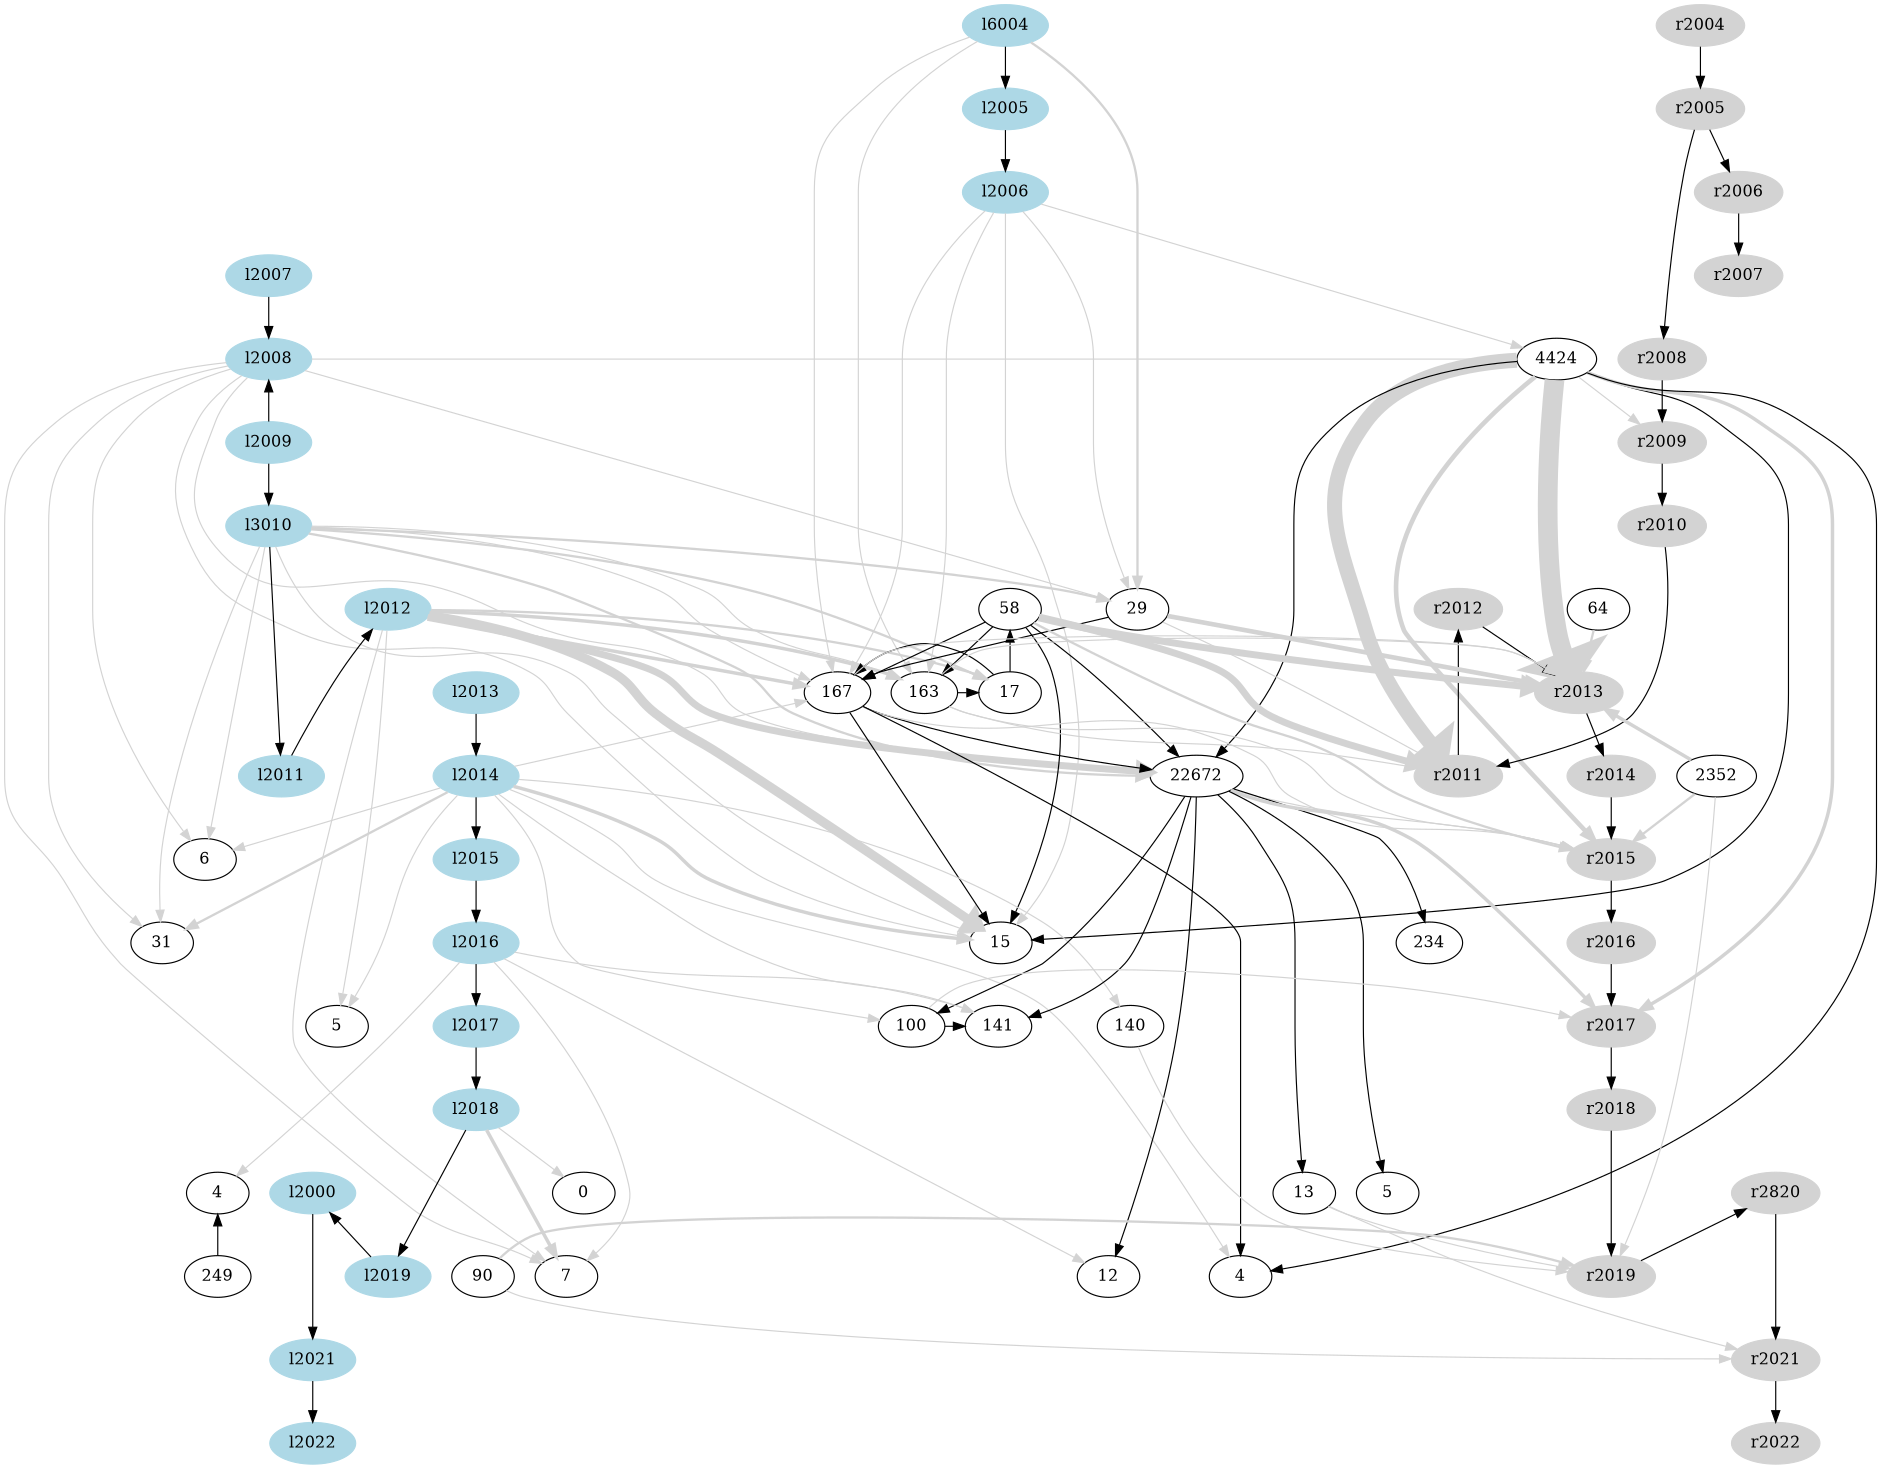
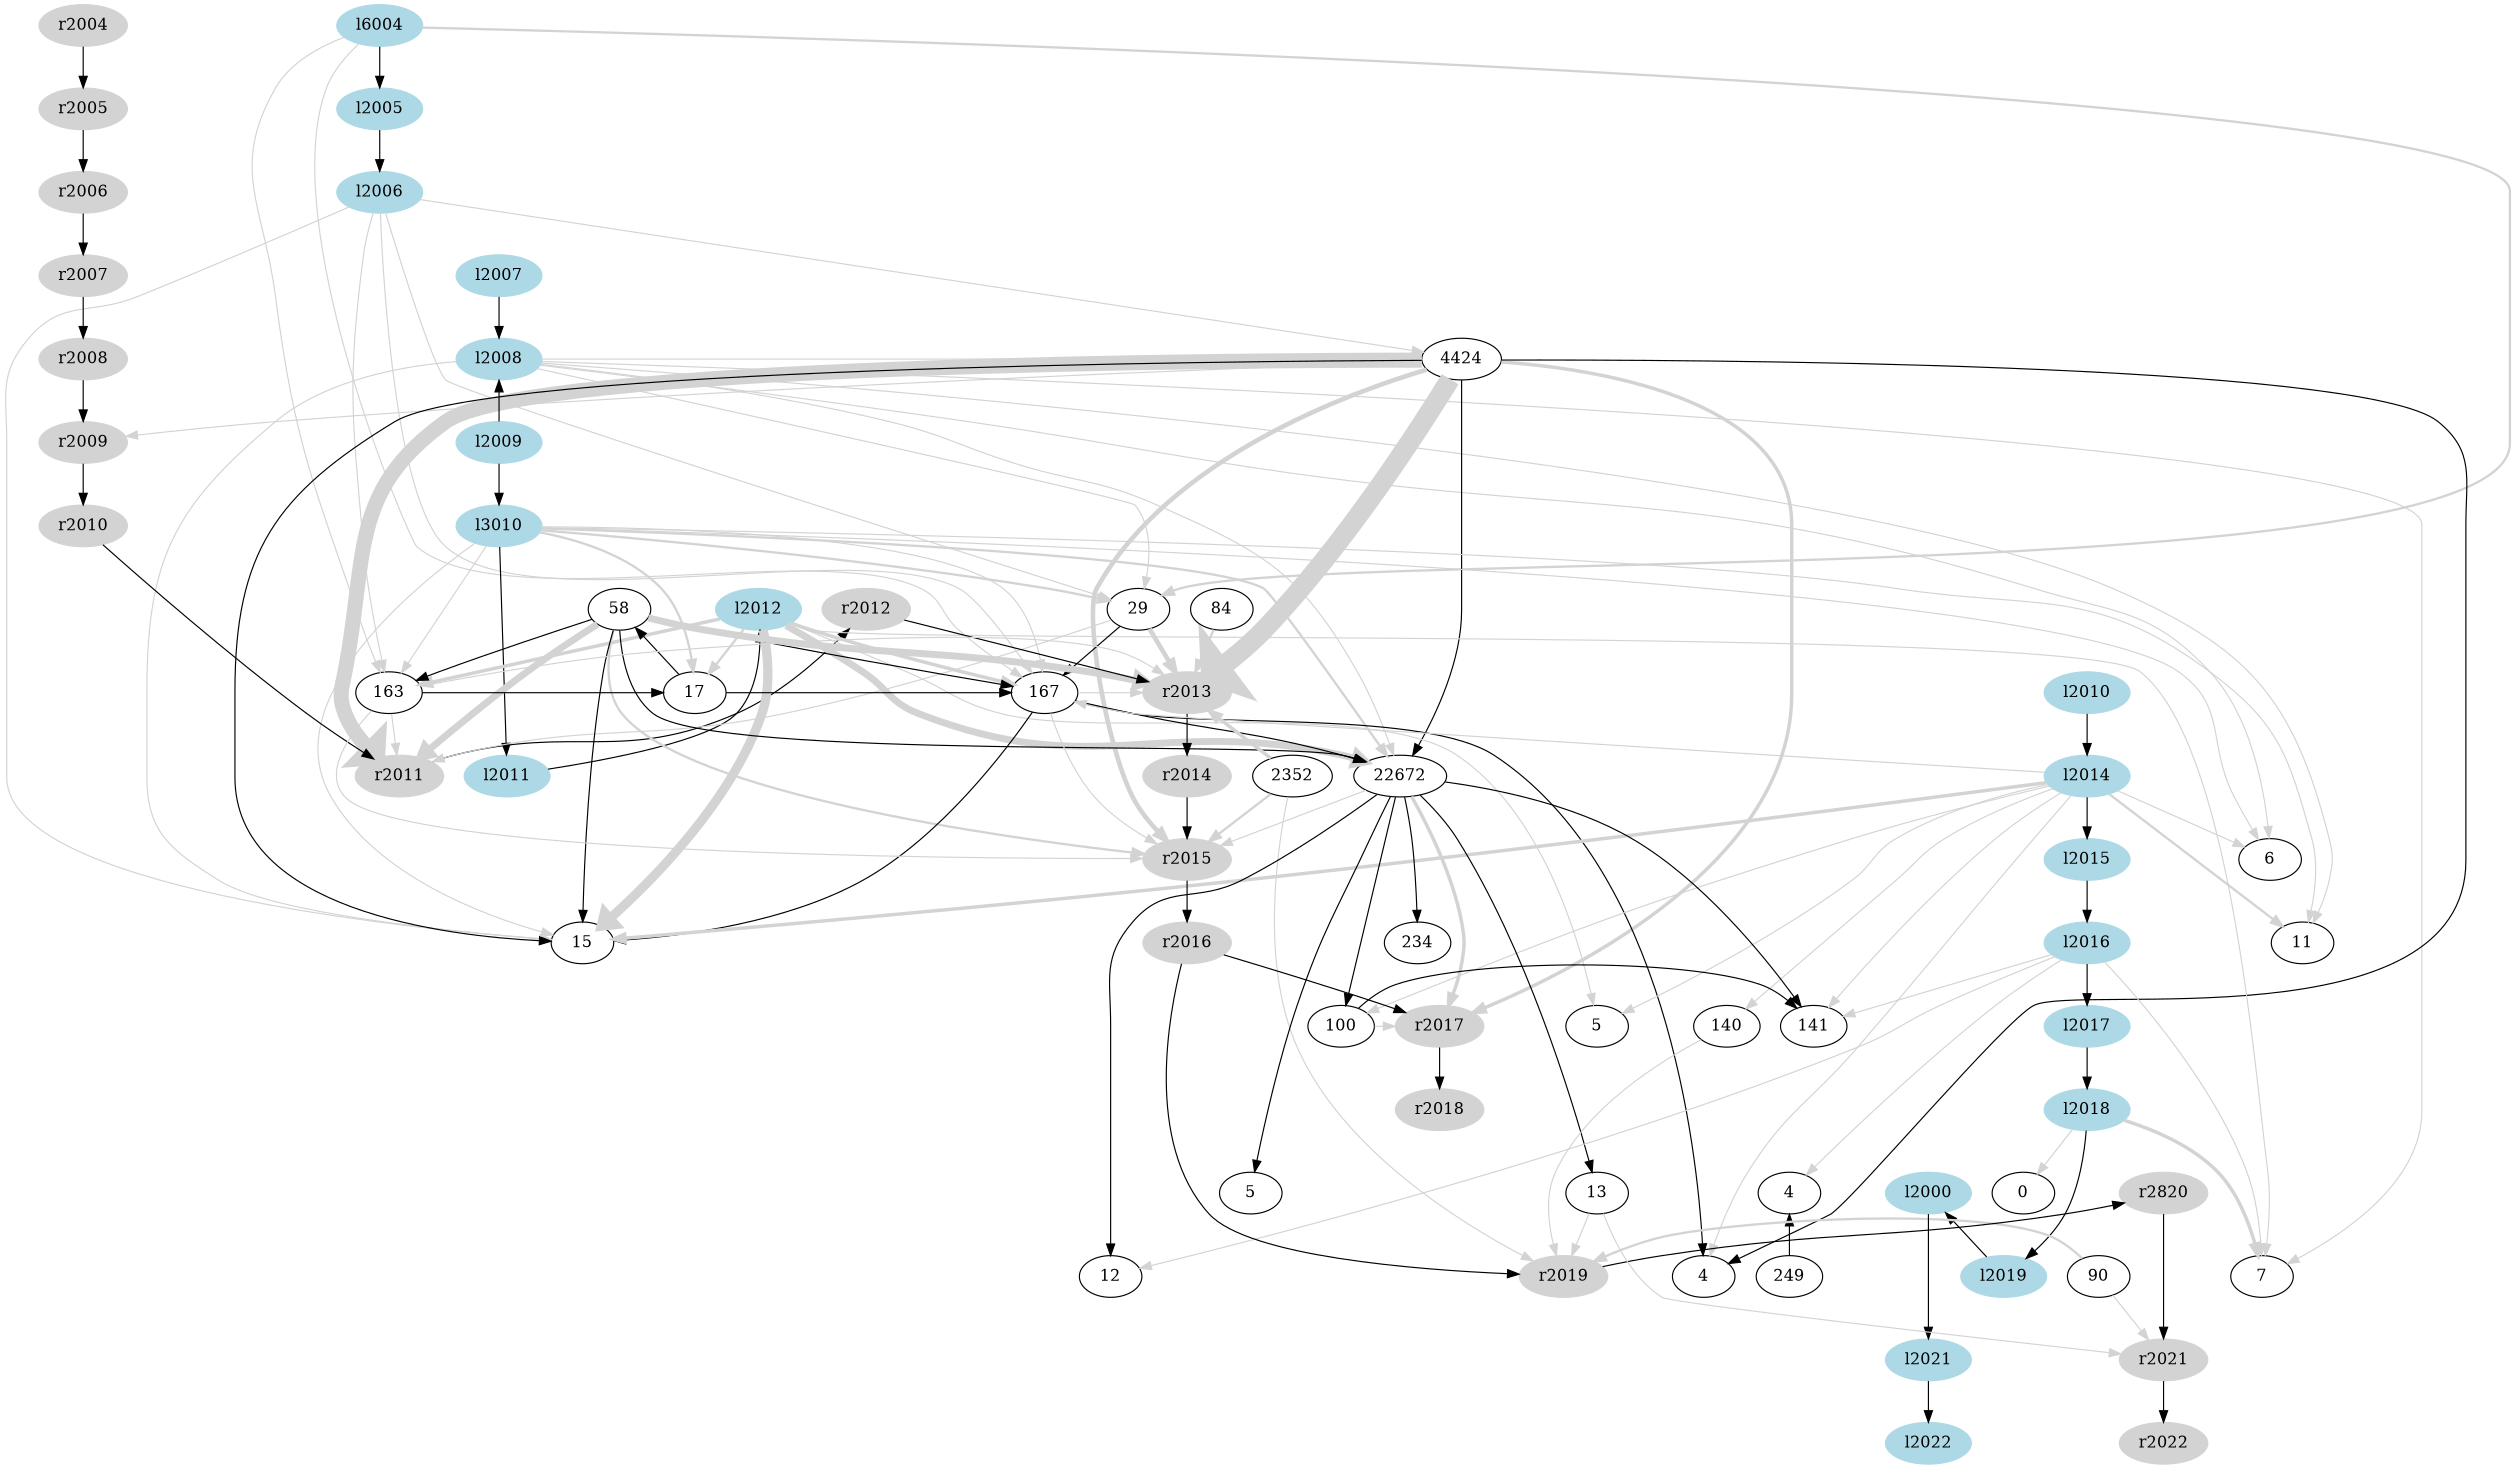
(1675, 227) -> (83, 316)
(1599, 609) -> (1222, 609)
(476, 693) -> (2087, 693)
(162, 943) -> (2303, 943)
(1611, 1187) -> (1228, 1228)
